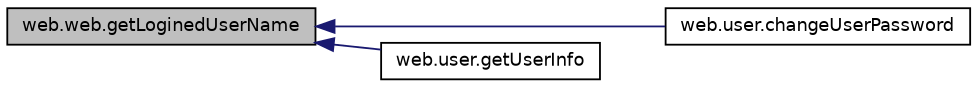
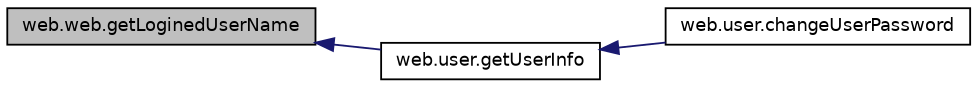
(500, 26) -> (642, 45)
